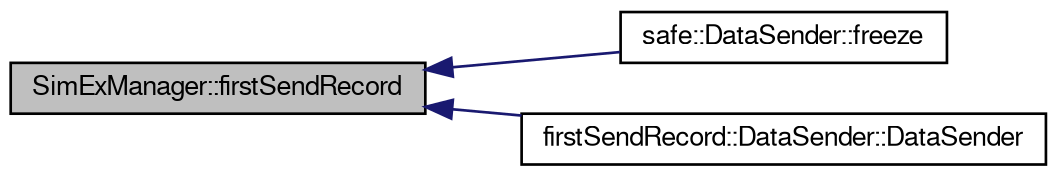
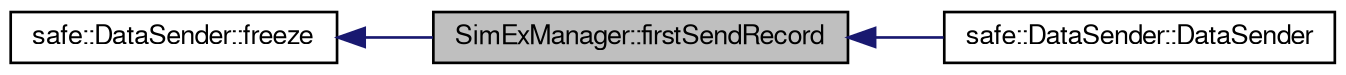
(536, 60) -> (399, 37)
(784, 139) -> (1140, 37)
